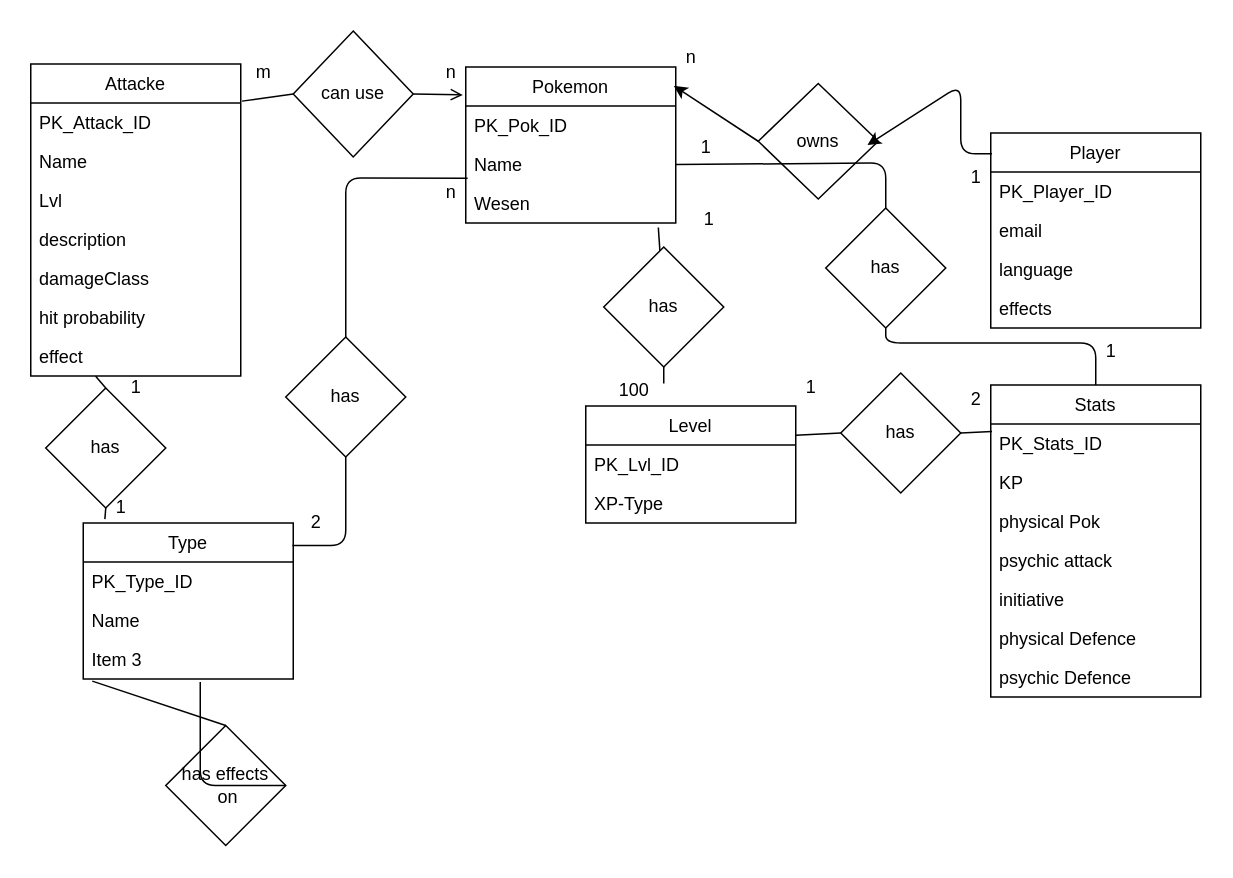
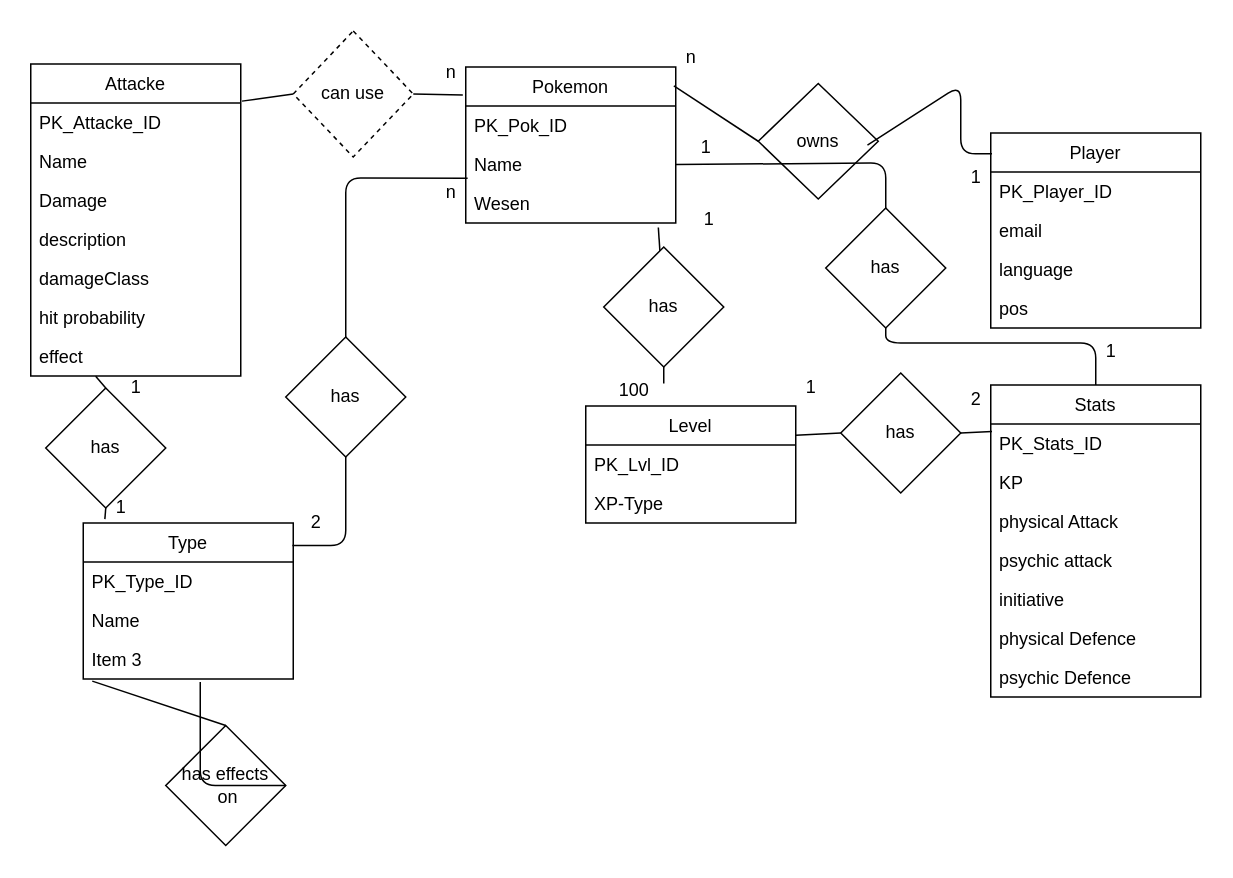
(263, 73) -> none
(683, 91) -> (679, 89)
(353, 94) -> (353, 94)
(456, 95) -> (457, 95)
(99, 123) -> (105, 123)
(876, 139) -> (873, 142)
(52, 201) -> (69, 201)
(1034, 309) -> (1014, 309)
(1052, 522) -> (1068, 522)
